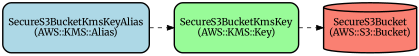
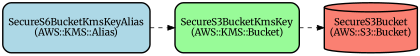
(76, 28) -> (76, 28)
(236, 28) -> (237, 28)
